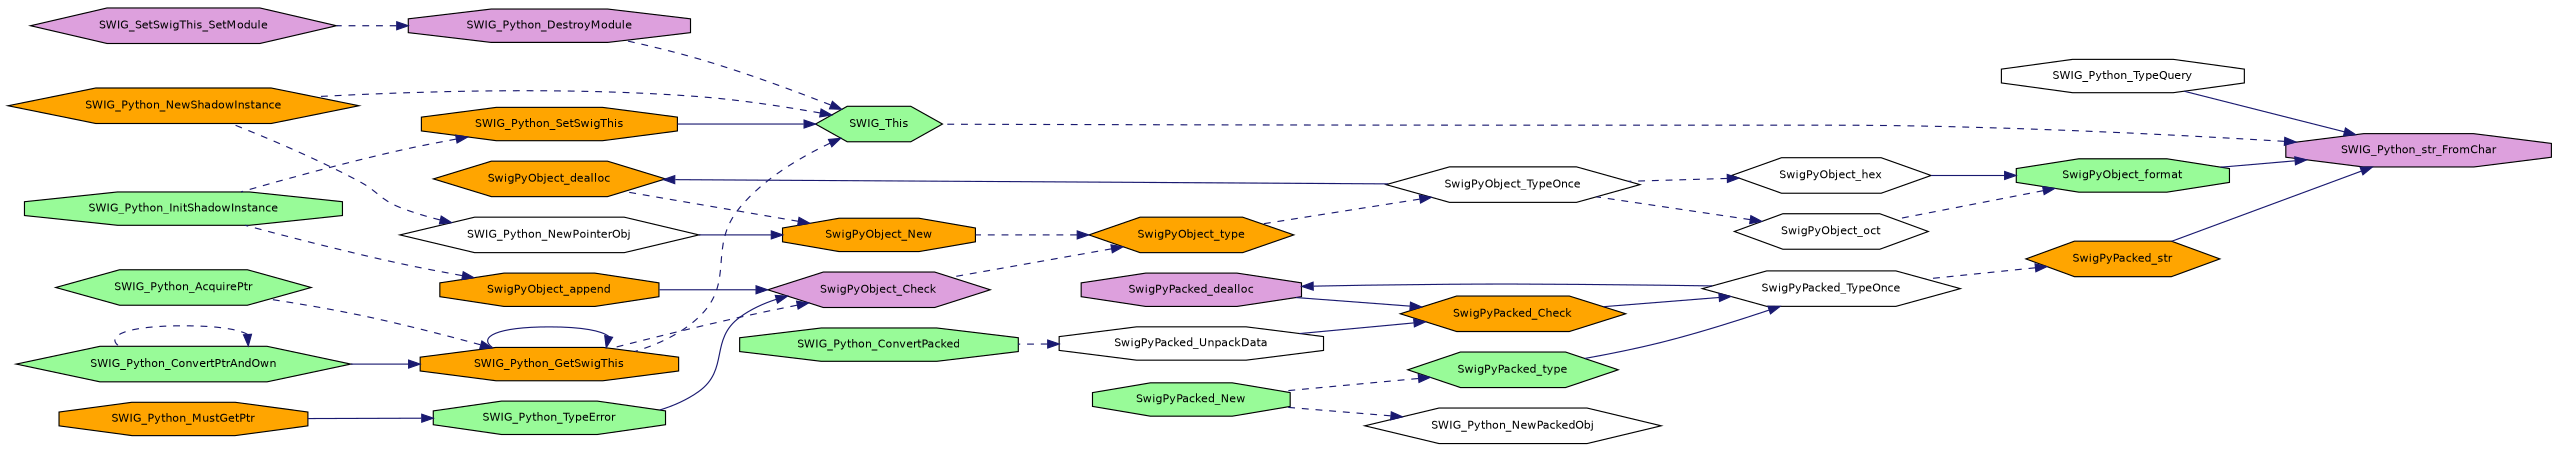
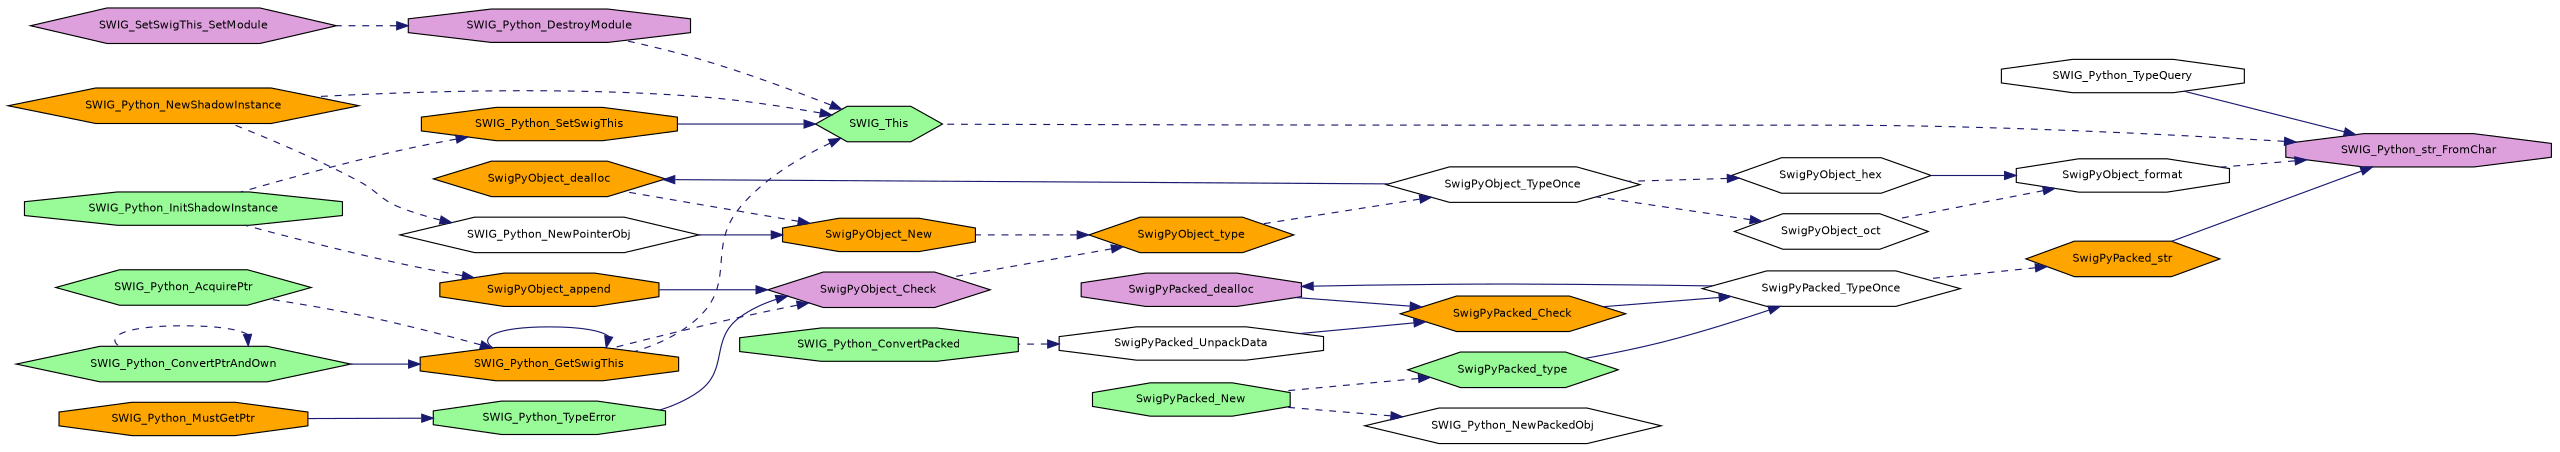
(2258, 164) -> (2258, 164)
(2123, 175) -> (2123, 175)
